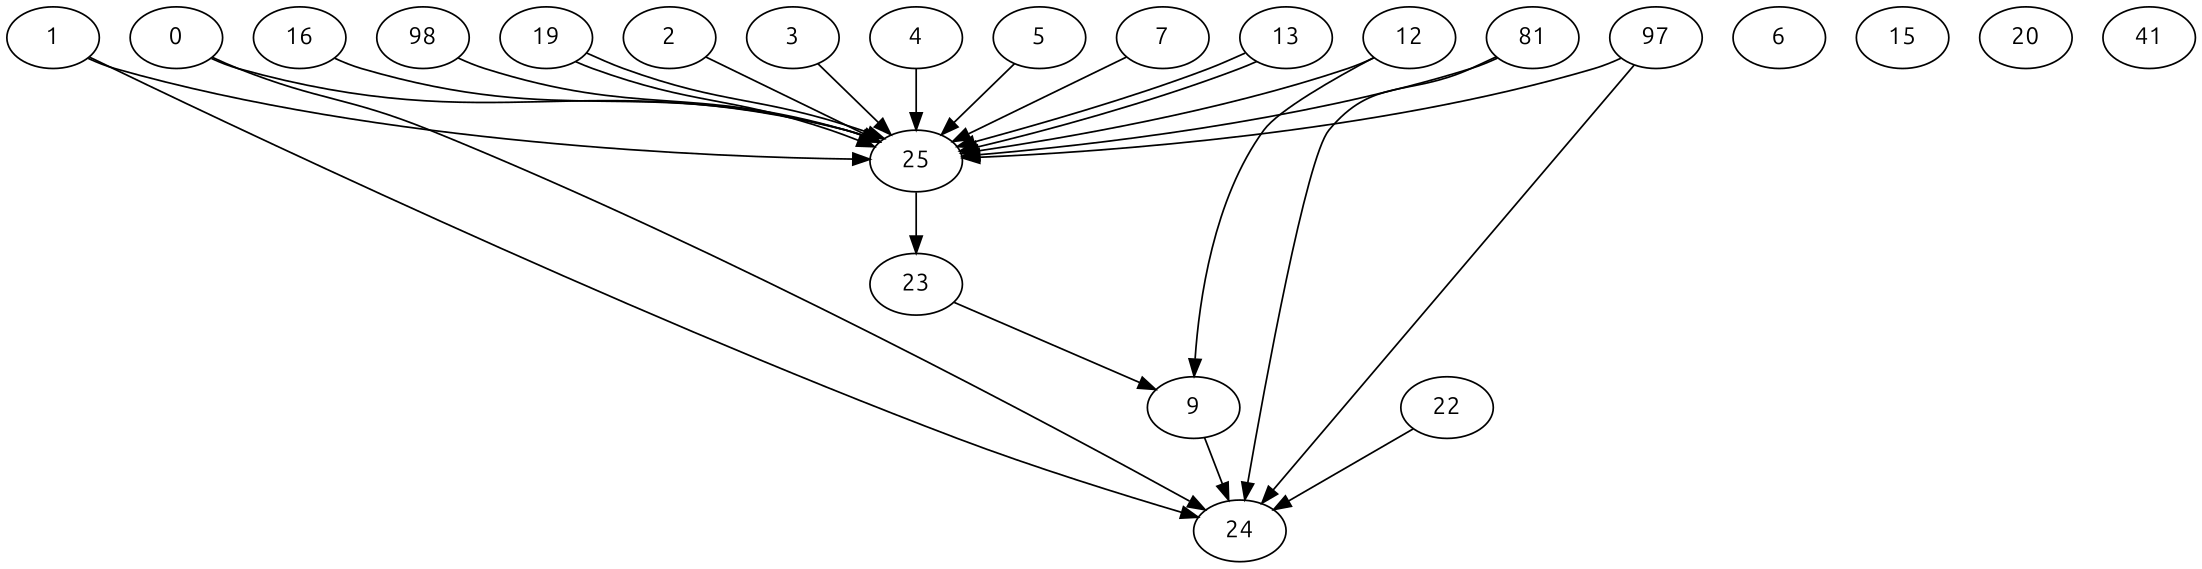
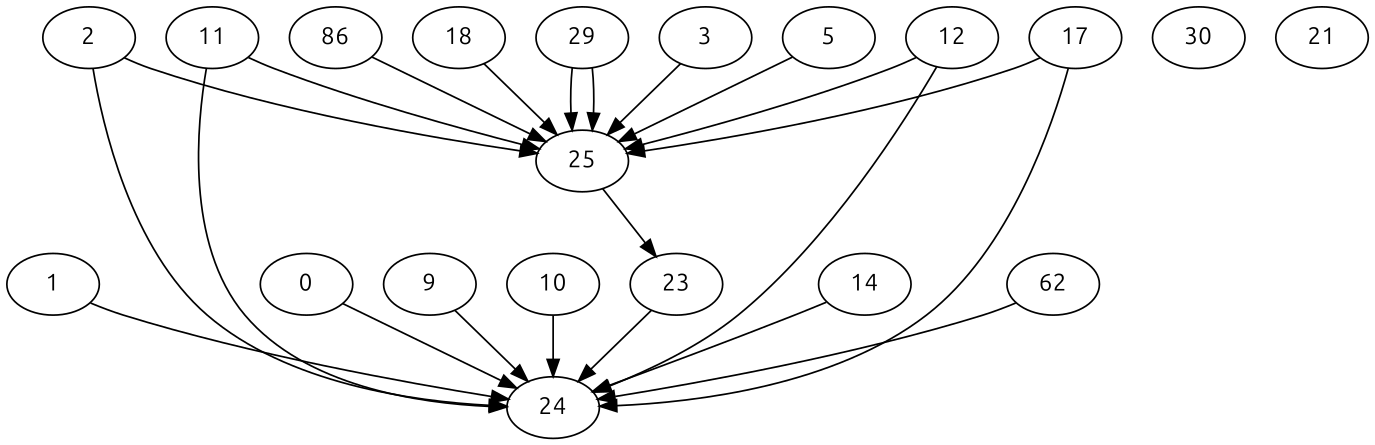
(300, 38) -> (336, 38)
(423, 38) -> (459, 38)
(546, 38) -> (582, 38)
(916, 38) -> none
(1163, 38) -> none
(1286, 38) -> none
(1533, 38) -> (212, 38)
(1656, 38) -> (1075, 38)
(1779, 38) -> none
(1903, 38) -> none
(2026, 38) -> (1199, 38)
(2149, 38) -> (1322, 38)
(454, 102) -> none
(467, 134) -> none
(1237, 178) -> (800, 256)
none -> (553, 284)
none -> (865, 284)
none -> (217, 322)
(1047, 342) -> (621, 340)
(1447, 408) -> (1053, 284)
